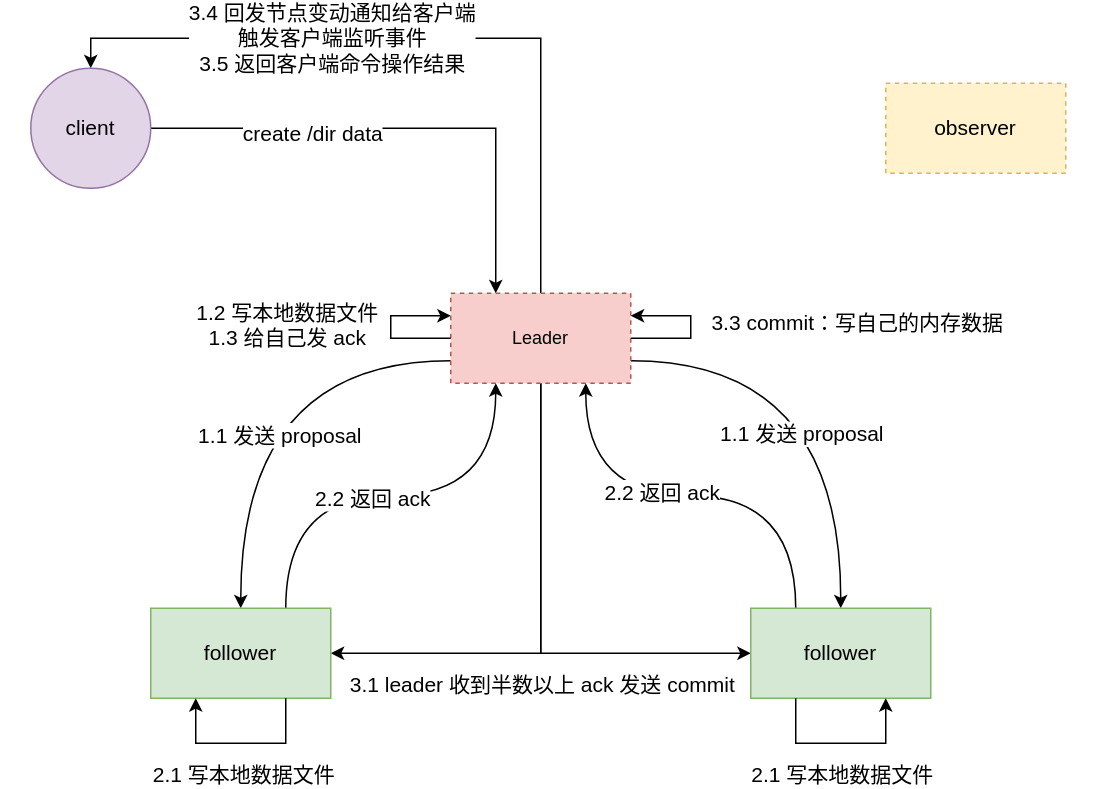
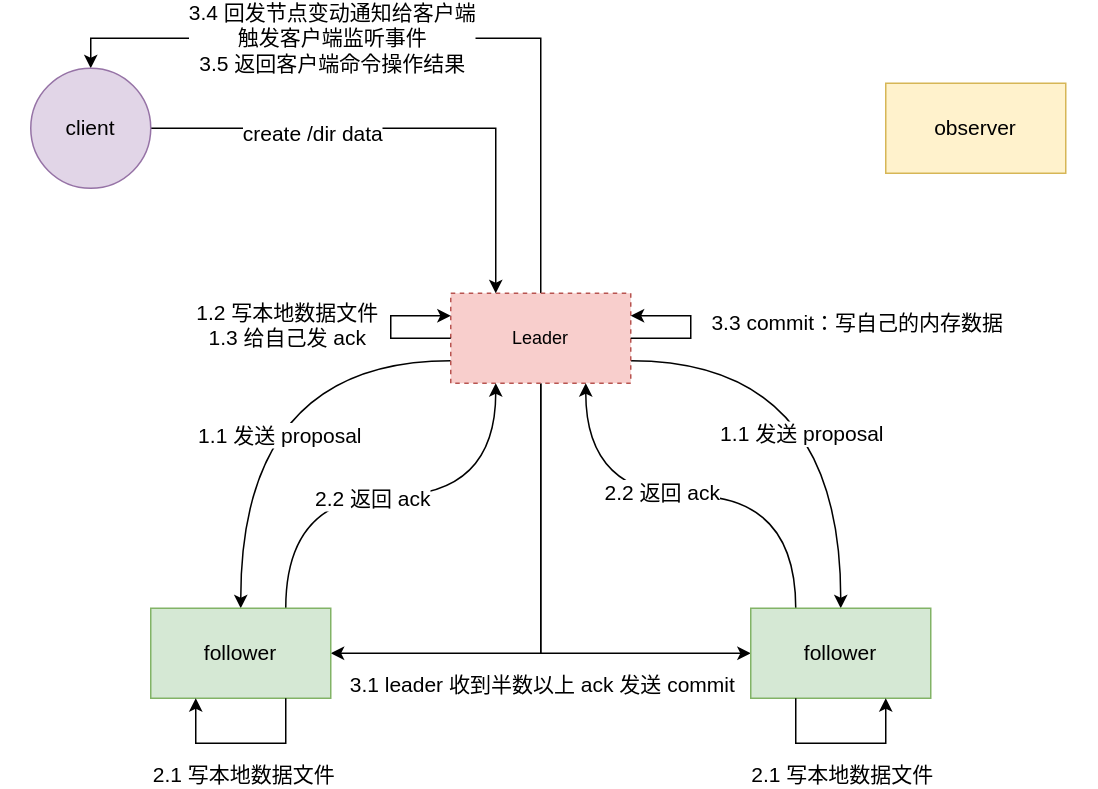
(976, 128) -> (976, 128)
